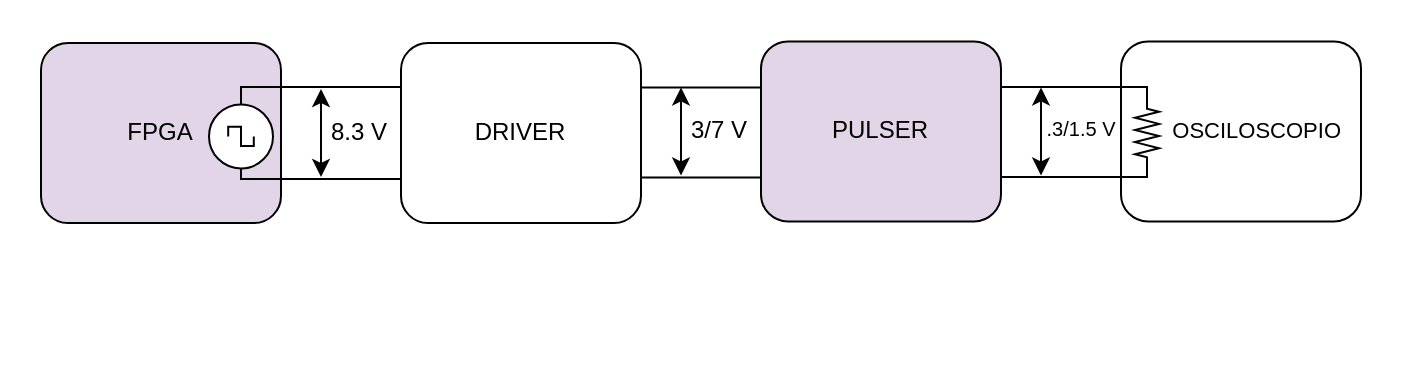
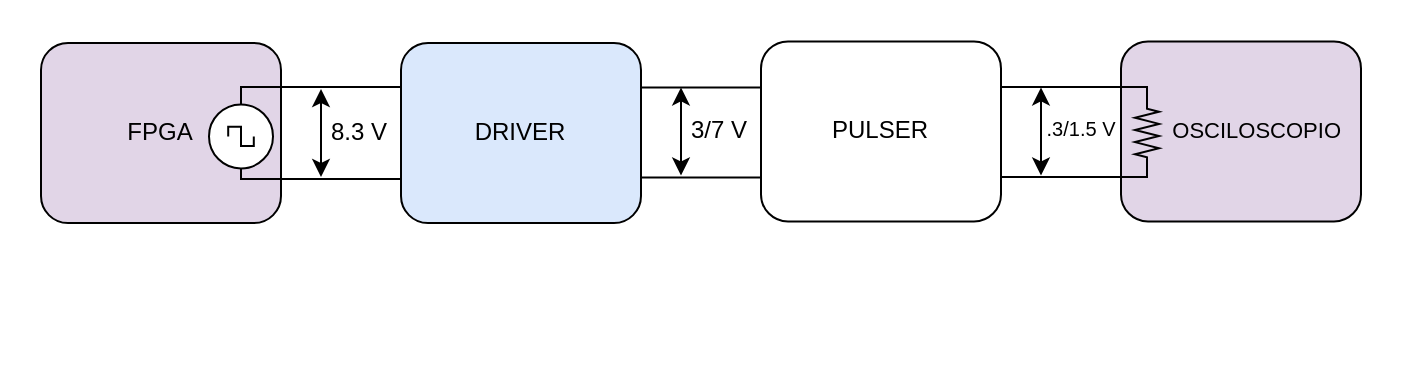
(881, 131) -> (881, 131)
(1241, 131) -> (1241, 131)
(521, 133) -> (521, 133)
